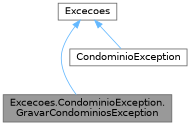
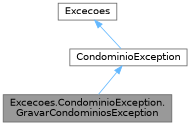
(61, 61) -> (108, 83)
